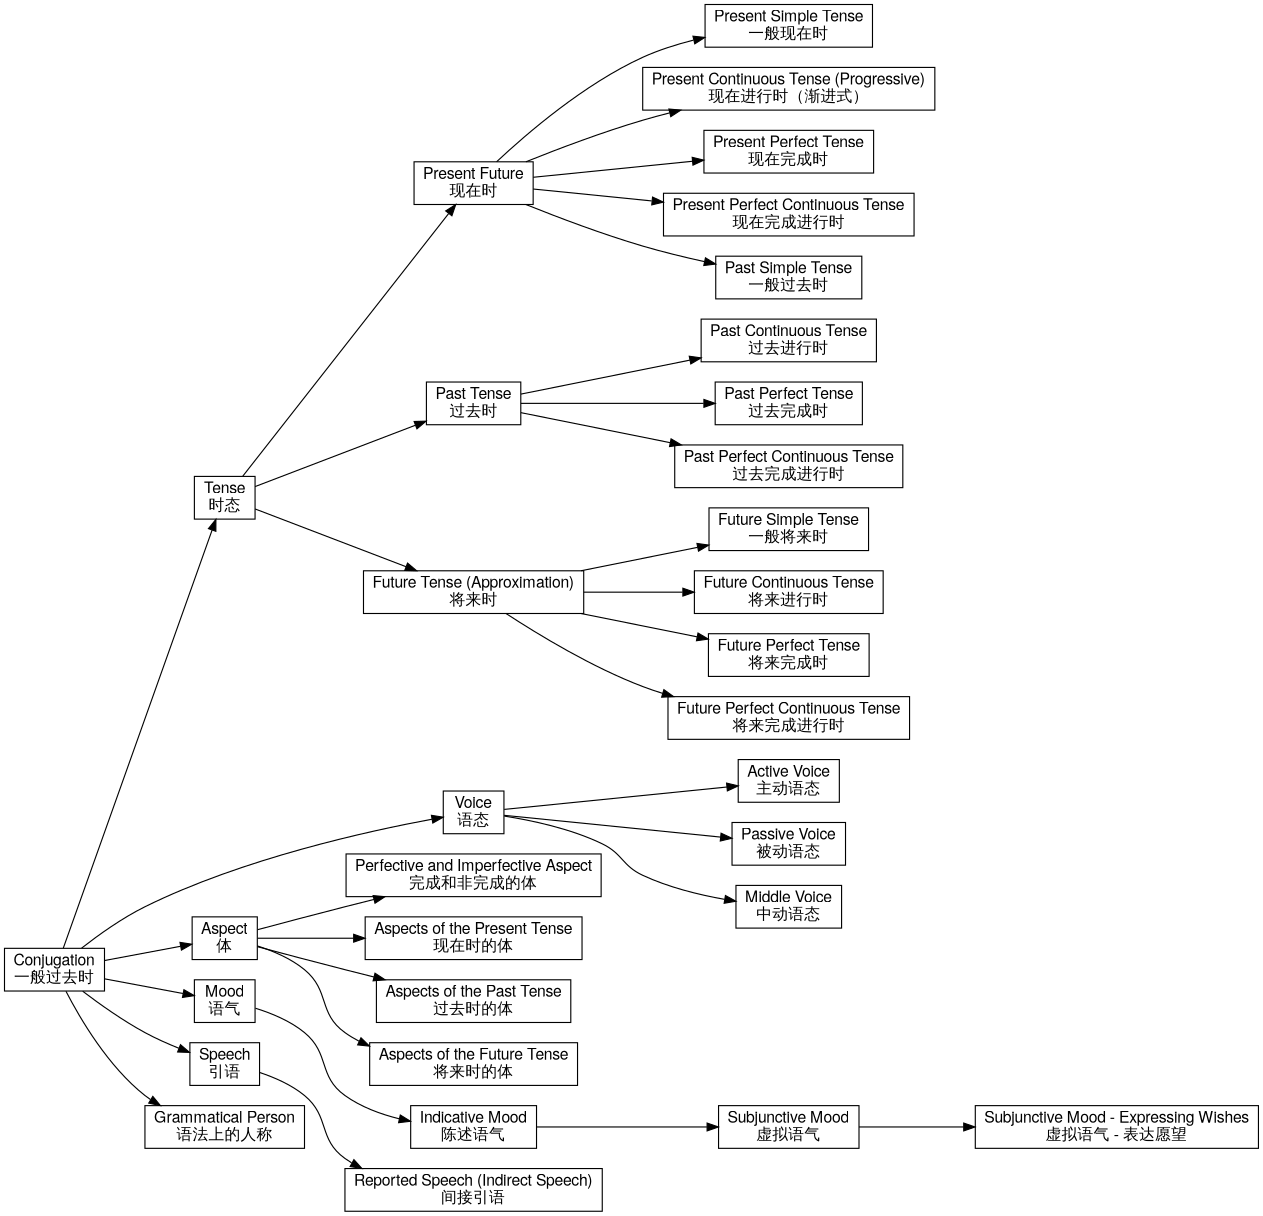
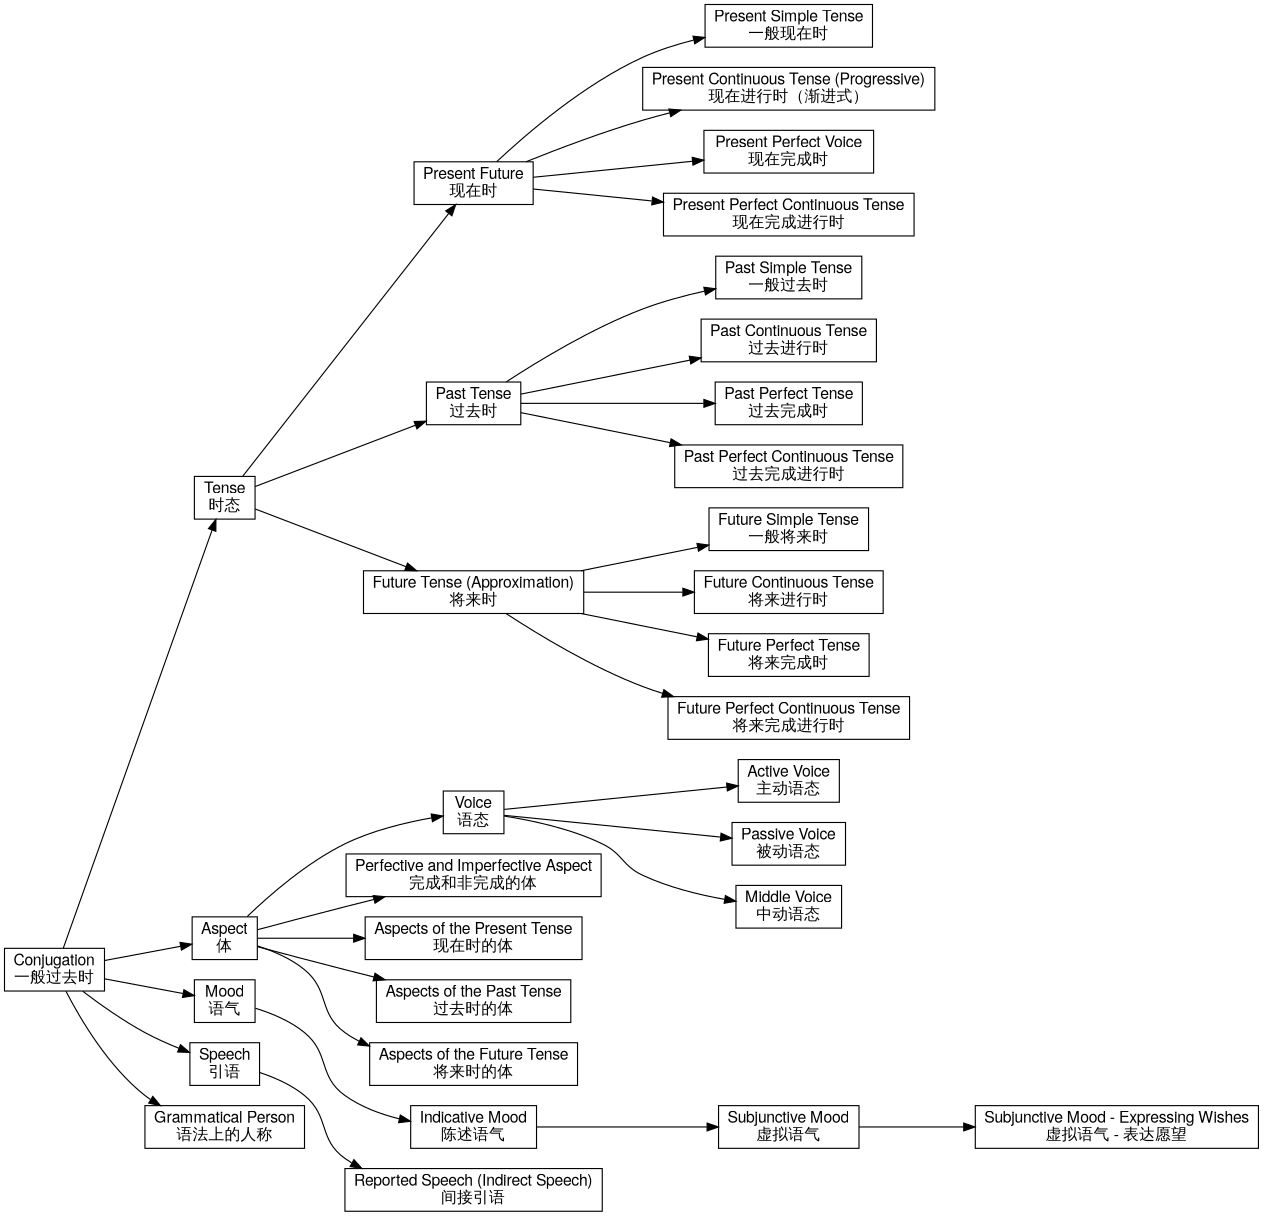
(789, 152) -> (789, 152)
(614, 237) -> (601, 327)
(250, 865) -> (331, 851)
